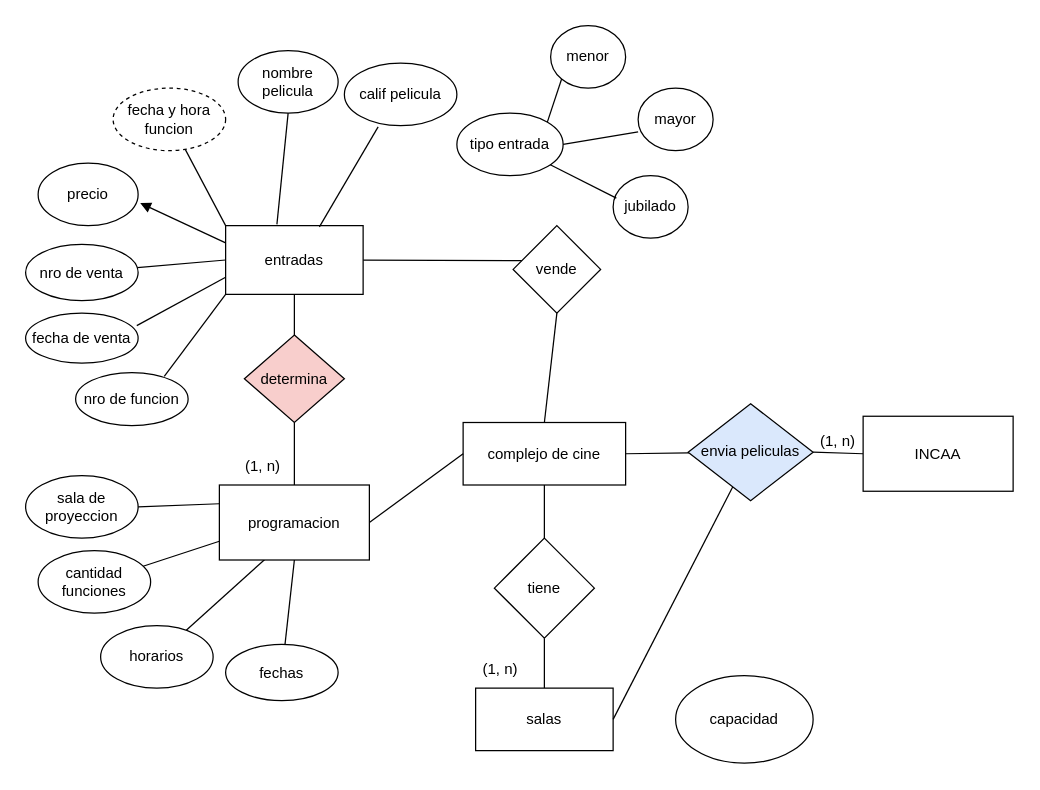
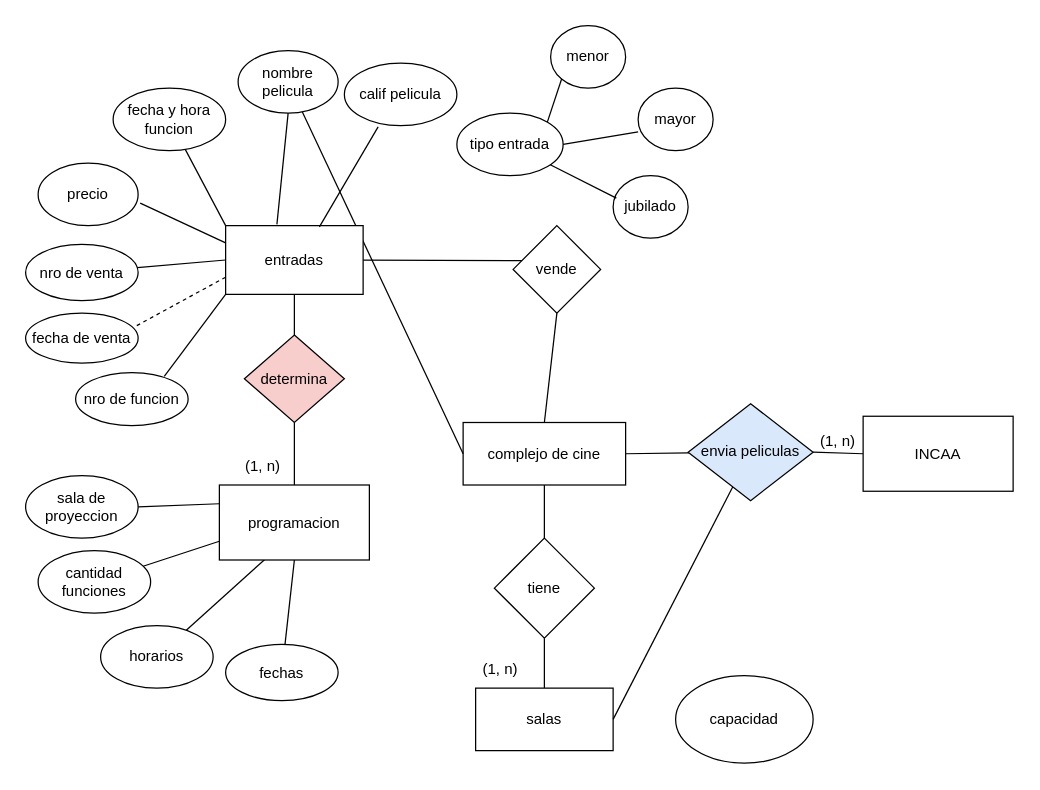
(169, 119) -> (169, 119)
(150, 208) -> (146, 206)
(180, 302) -> (180, 302)
(416, 488) -> (413, 348)
